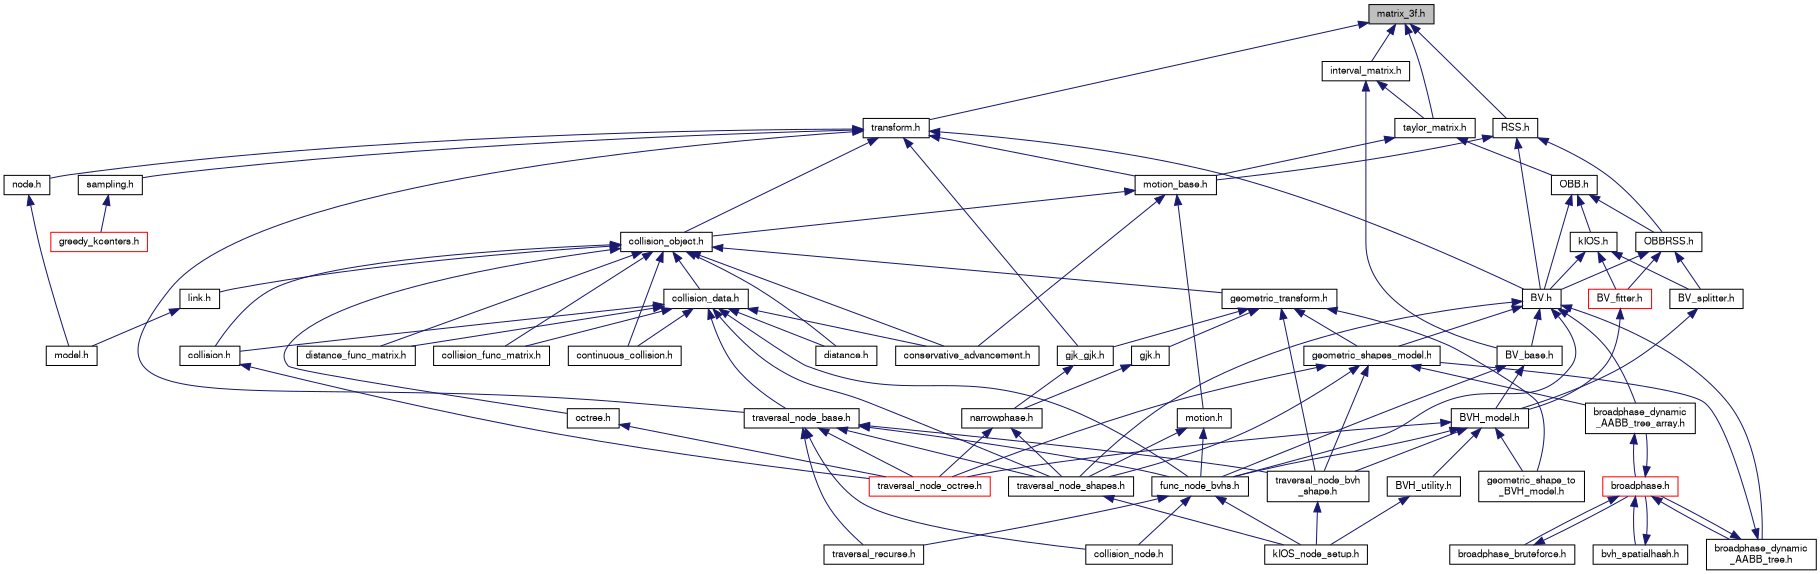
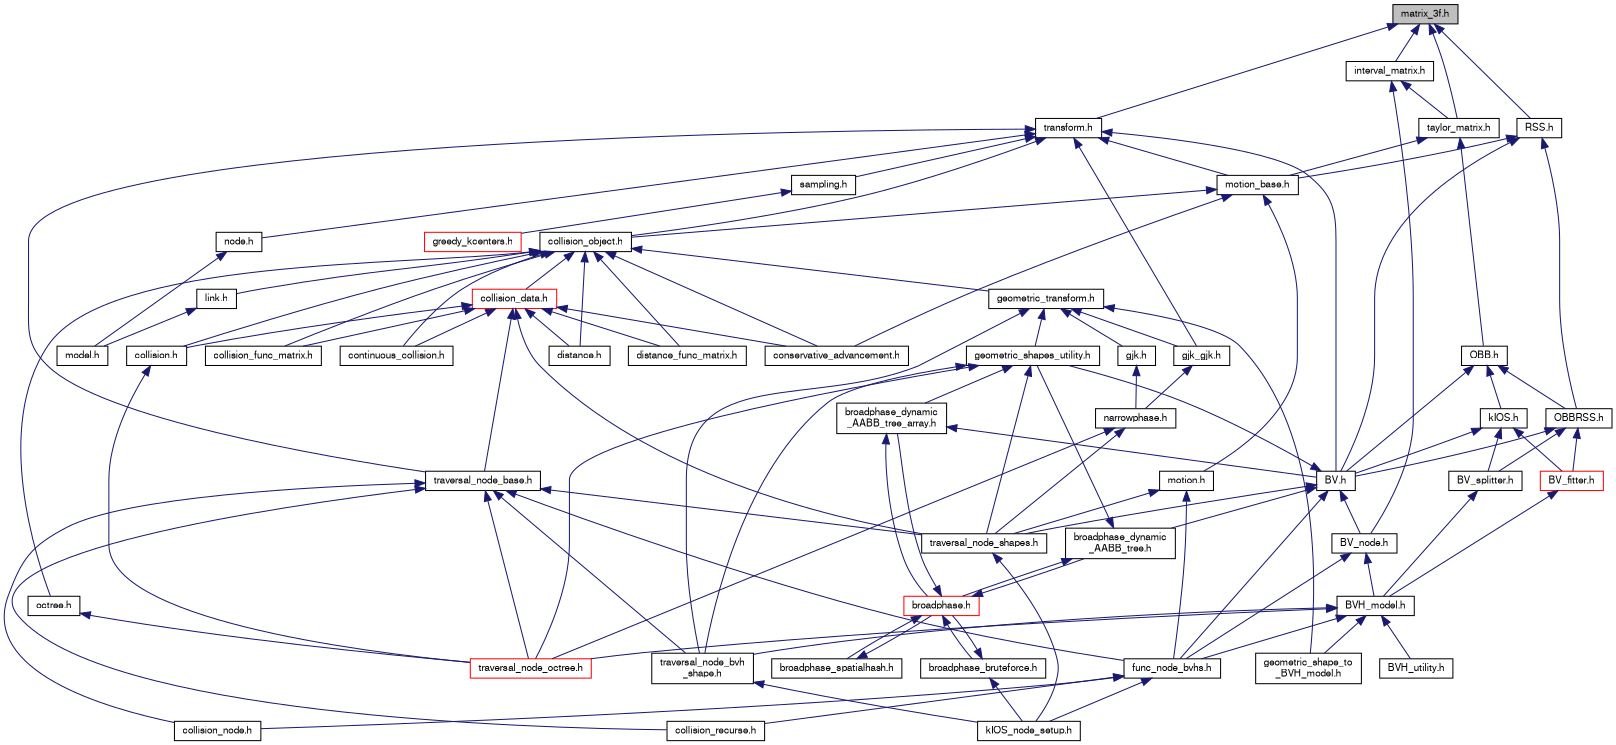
(706, 299) -> (515, 299)
(1606, 347) -> (1137, 453)
(1372, 356) -> (1033, 356)
(1530, 356) -> (1364, 543)
(959, 386) -> none
(1365, 523) -> (1009, 704)
(874, 555) -> (716, 731)
(1640, 555) -> (837, 668)
